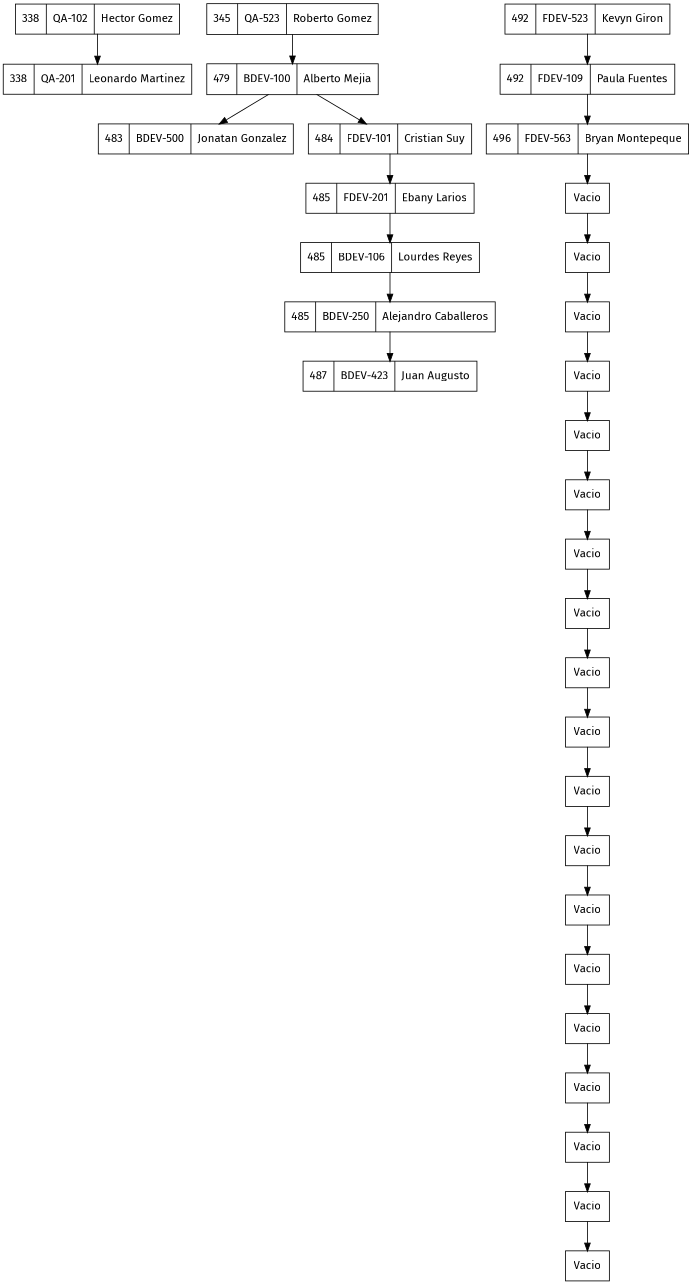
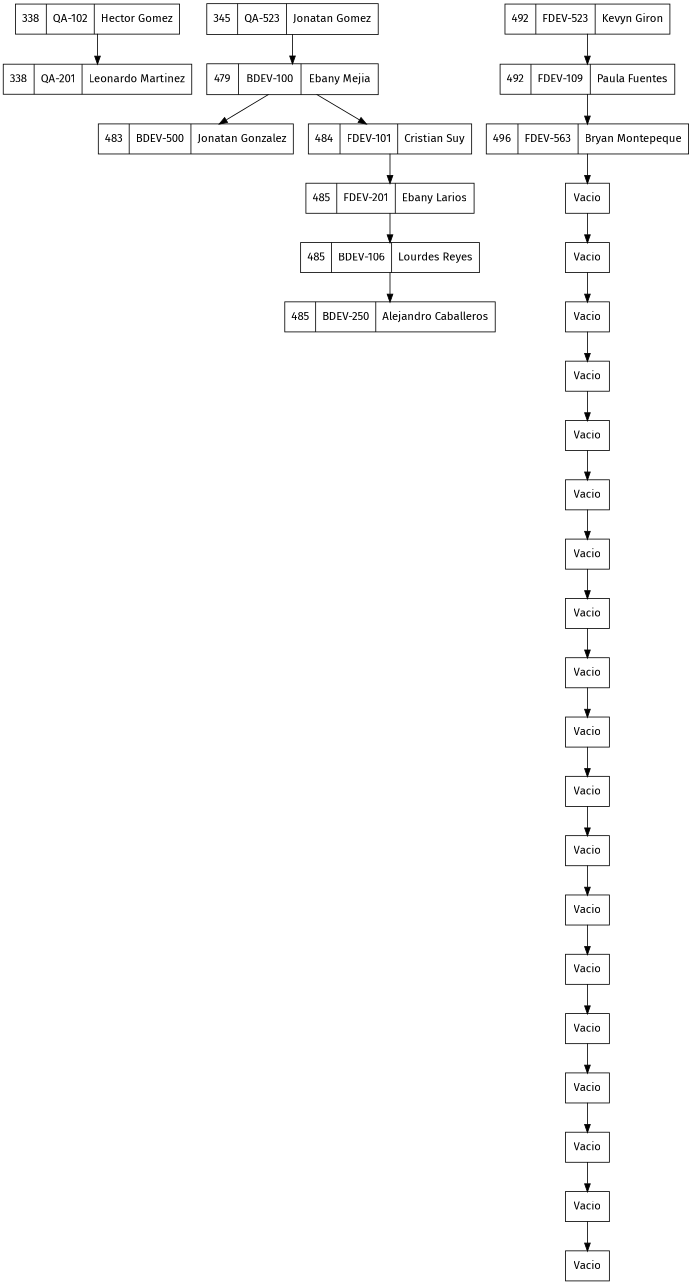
(332, 19) -> (332, 19)
(338, 79) -> (340, 79)
(390, 376) -> none
